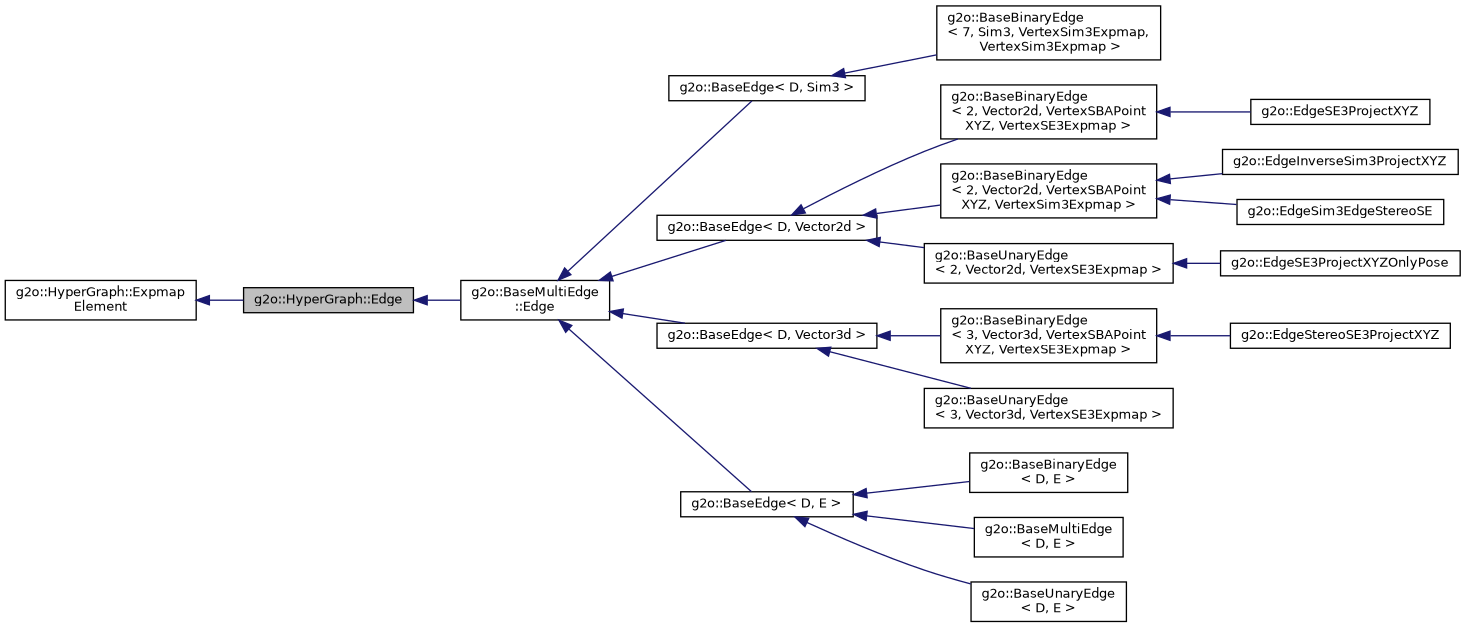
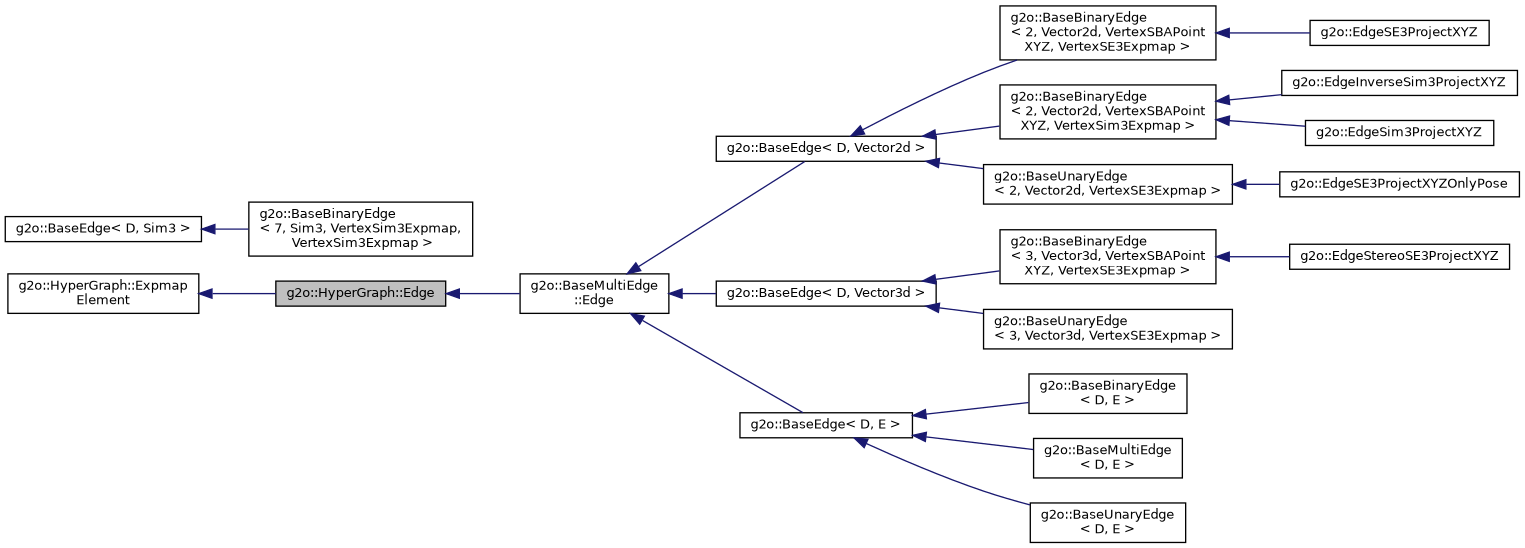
(660, 186) -> none
(1340, 212) -> (1400, 133)
